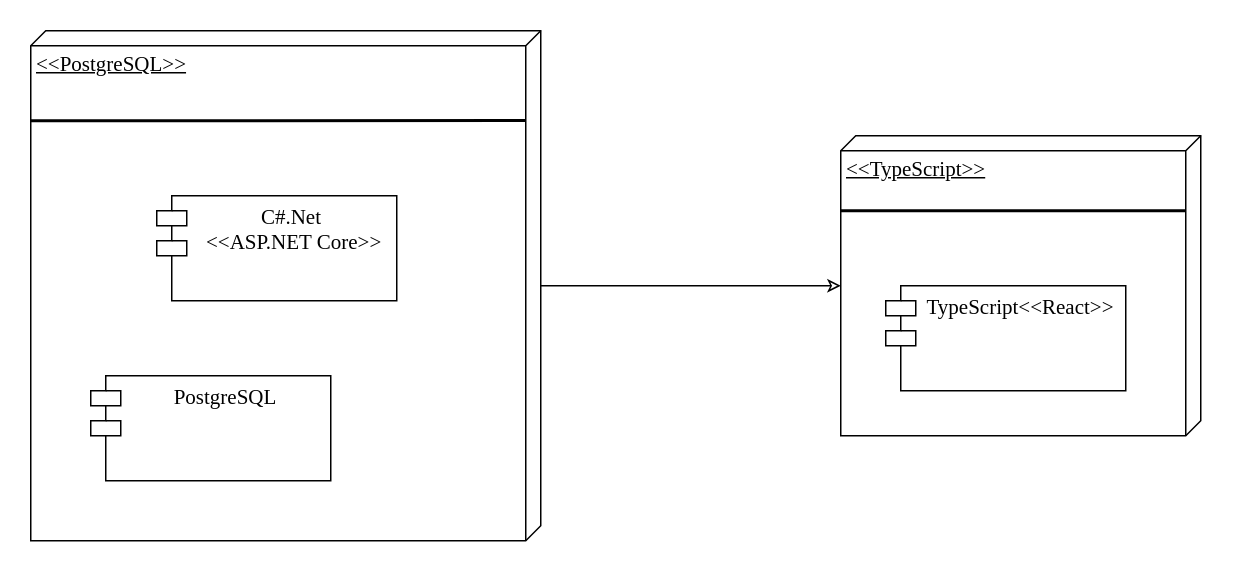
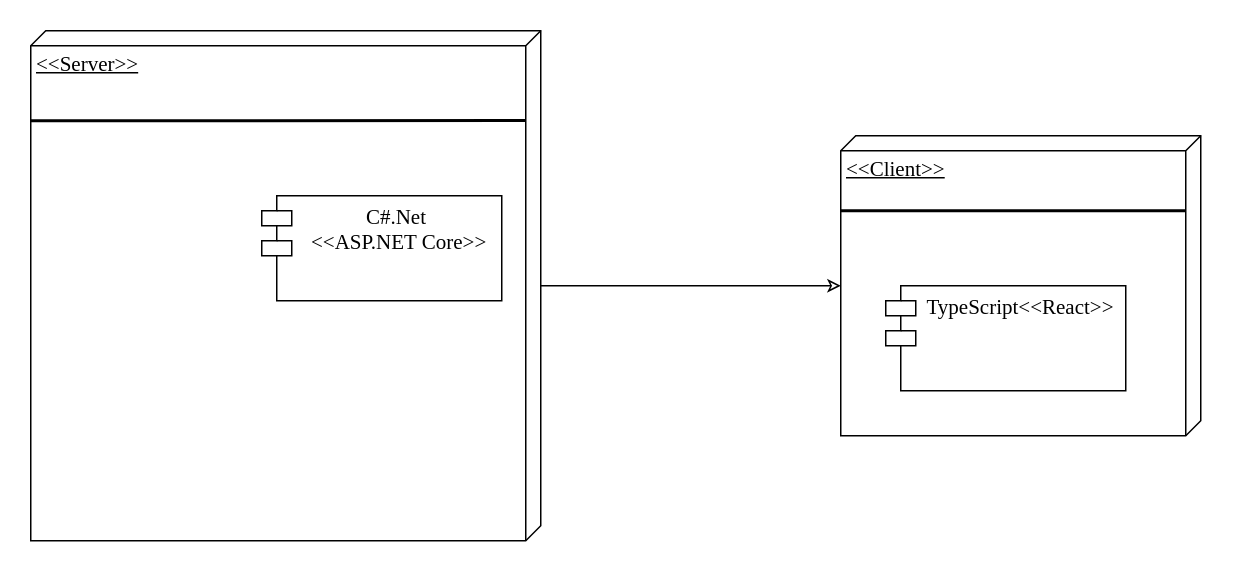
(119, 66) -> (96, 66)
(926, 171) -> (900, 171)
(277, 248) -> (382, 248)
(211, 428) -> none
